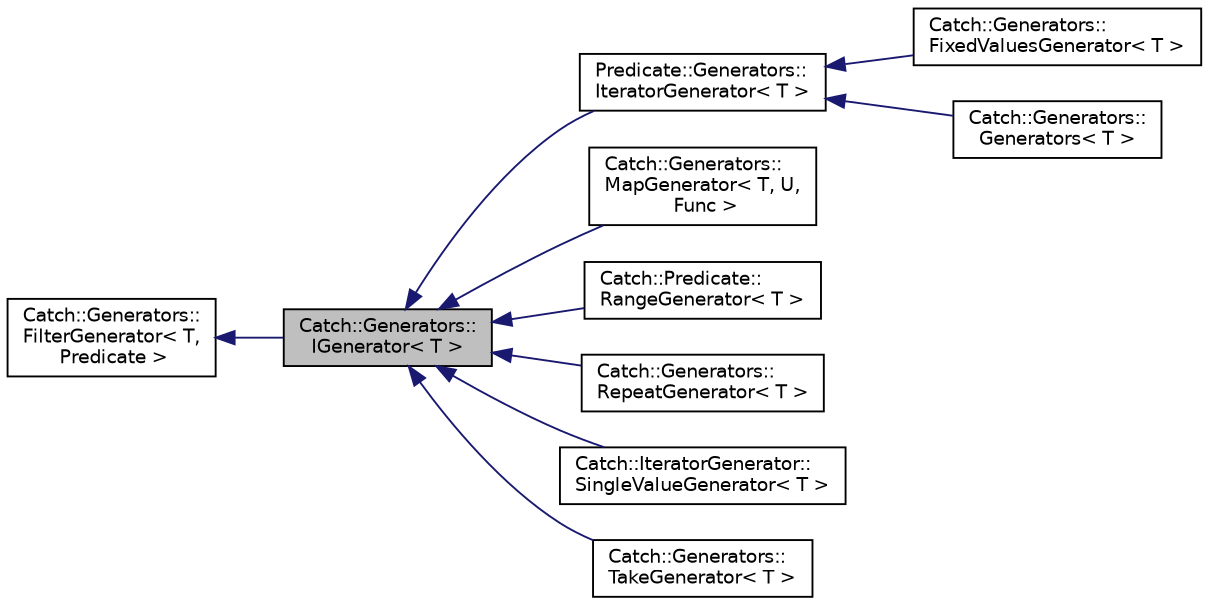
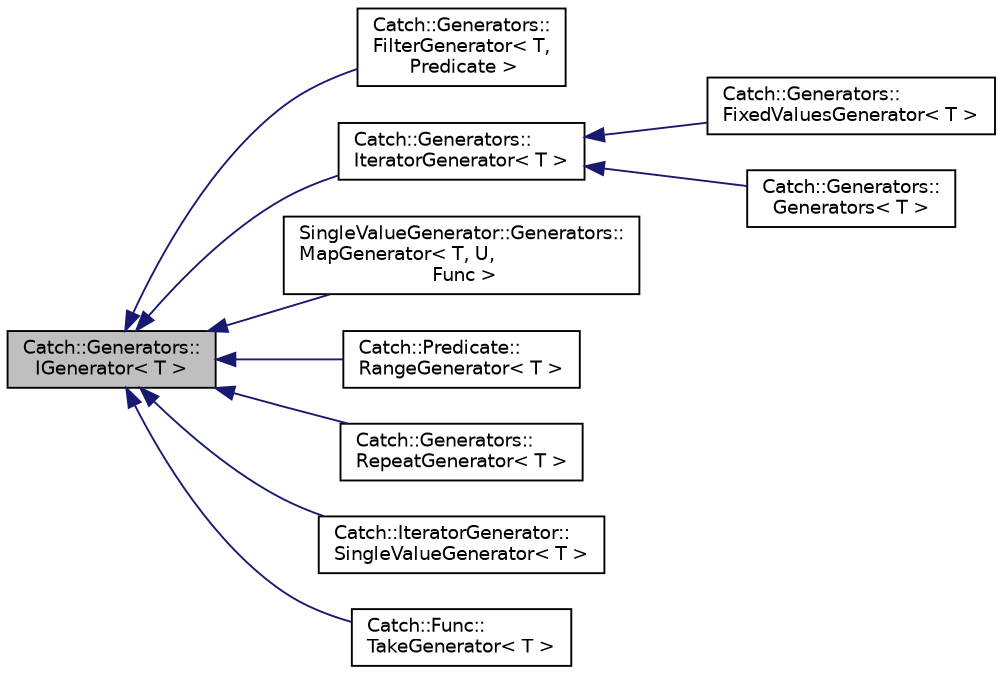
(703, 82) -> (462, 151)
(703, 186) -> (462, 255)
(259, 338) -> (222, 168)
(703, 568) -> (462, 637)
